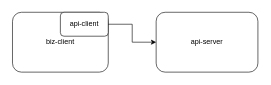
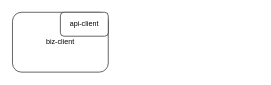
(131, 24) -> none
(207, 42) -> none
